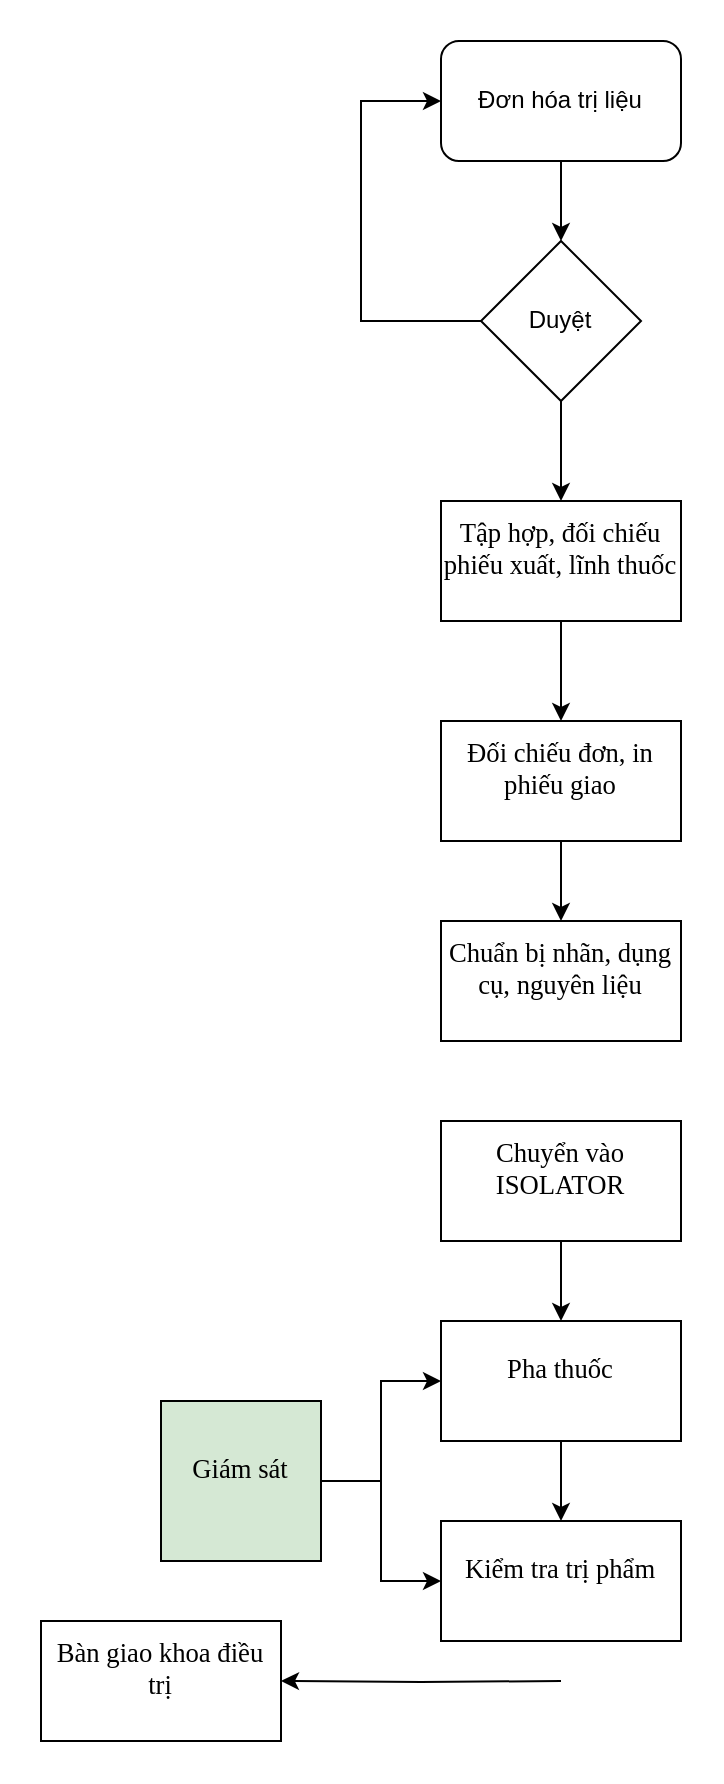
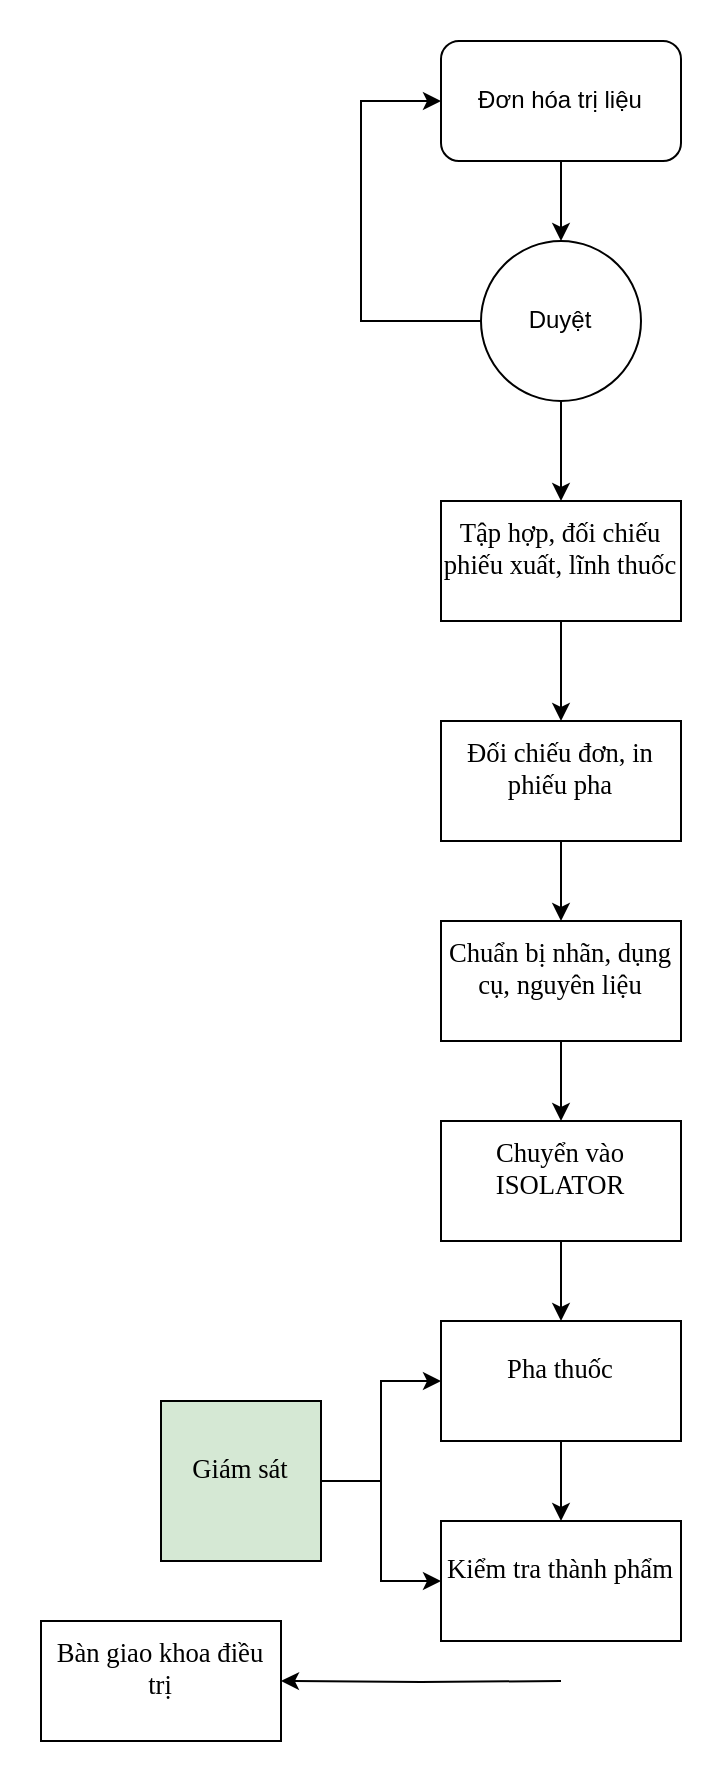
(561, 321) -> (561, 321)
(561, 781) -> (561, 781)
none -> (561, 1074)
(561, 1581) -> (561, 1581)
